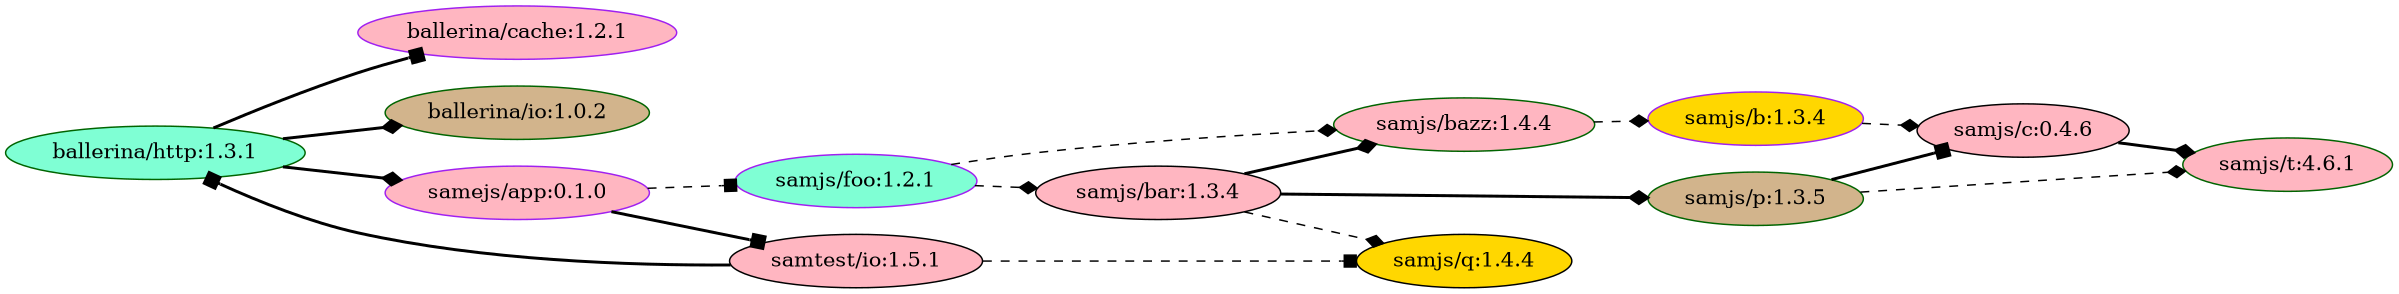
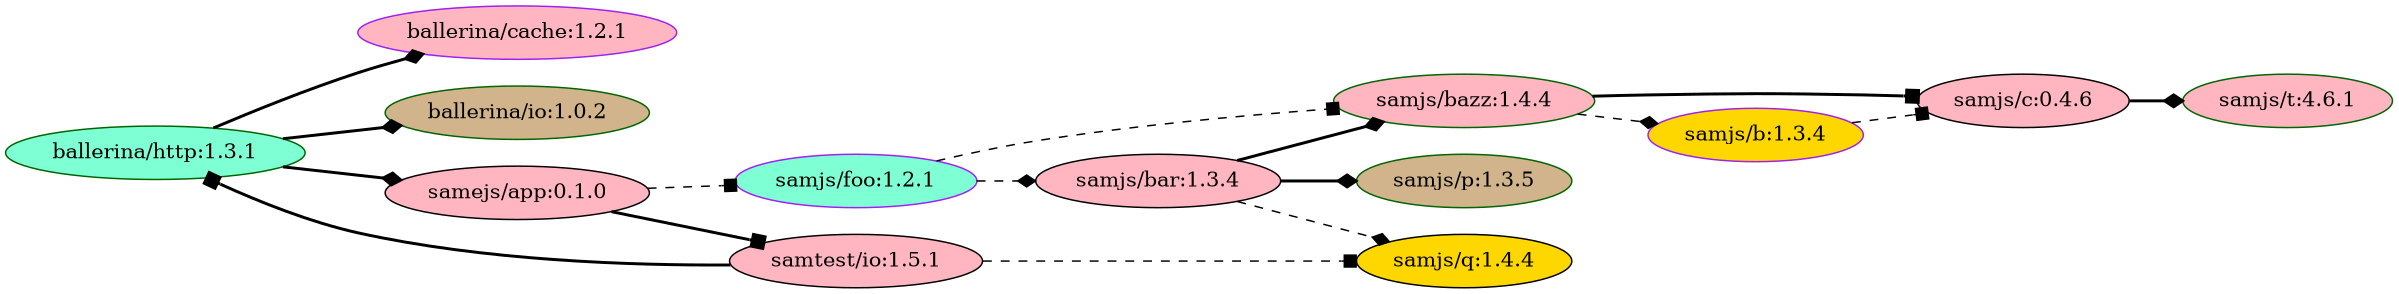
(310, 90) -> (308, 90)
(1881, 124) -> (1882, 119)
(1134, 143) -> (1129, 128)
(1883, 166) -> (1748, 94)
(2014, 182) -> none
(517, 193) -> (517, 193)
